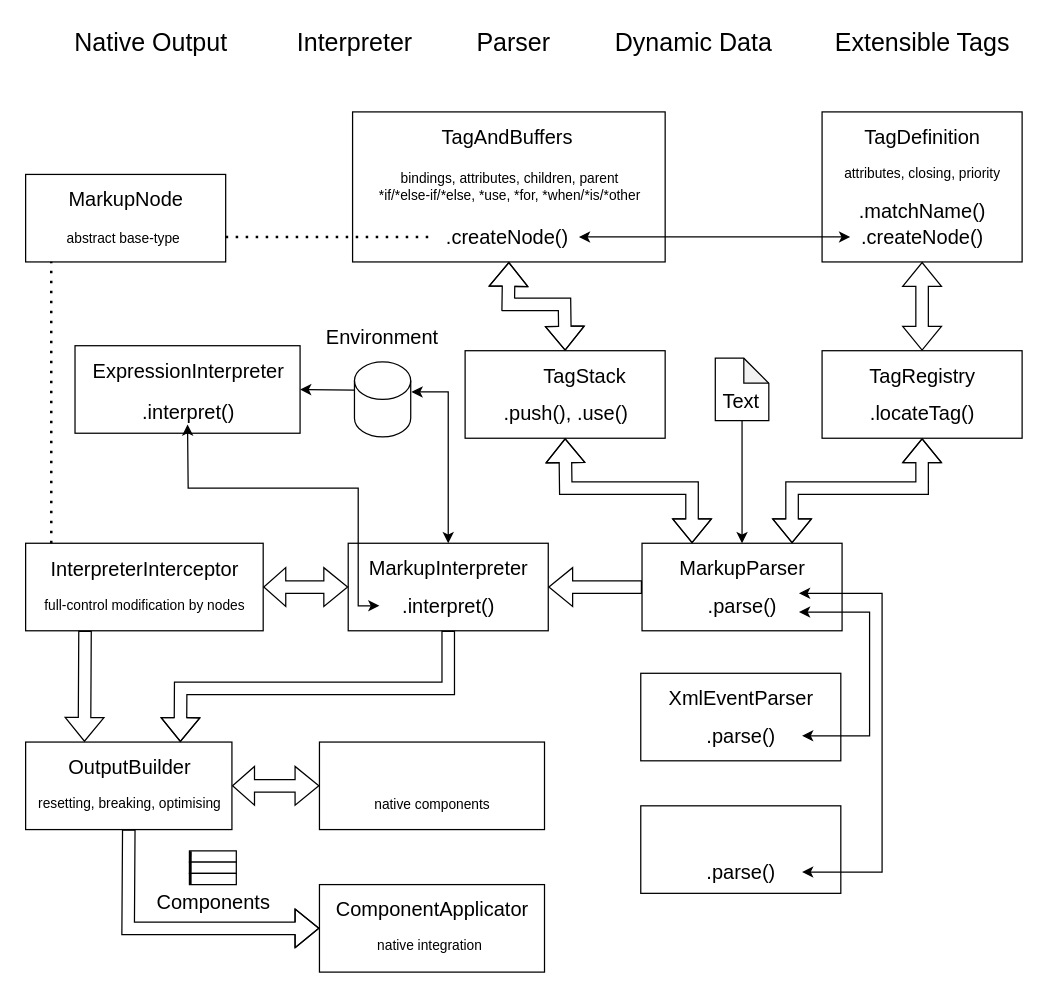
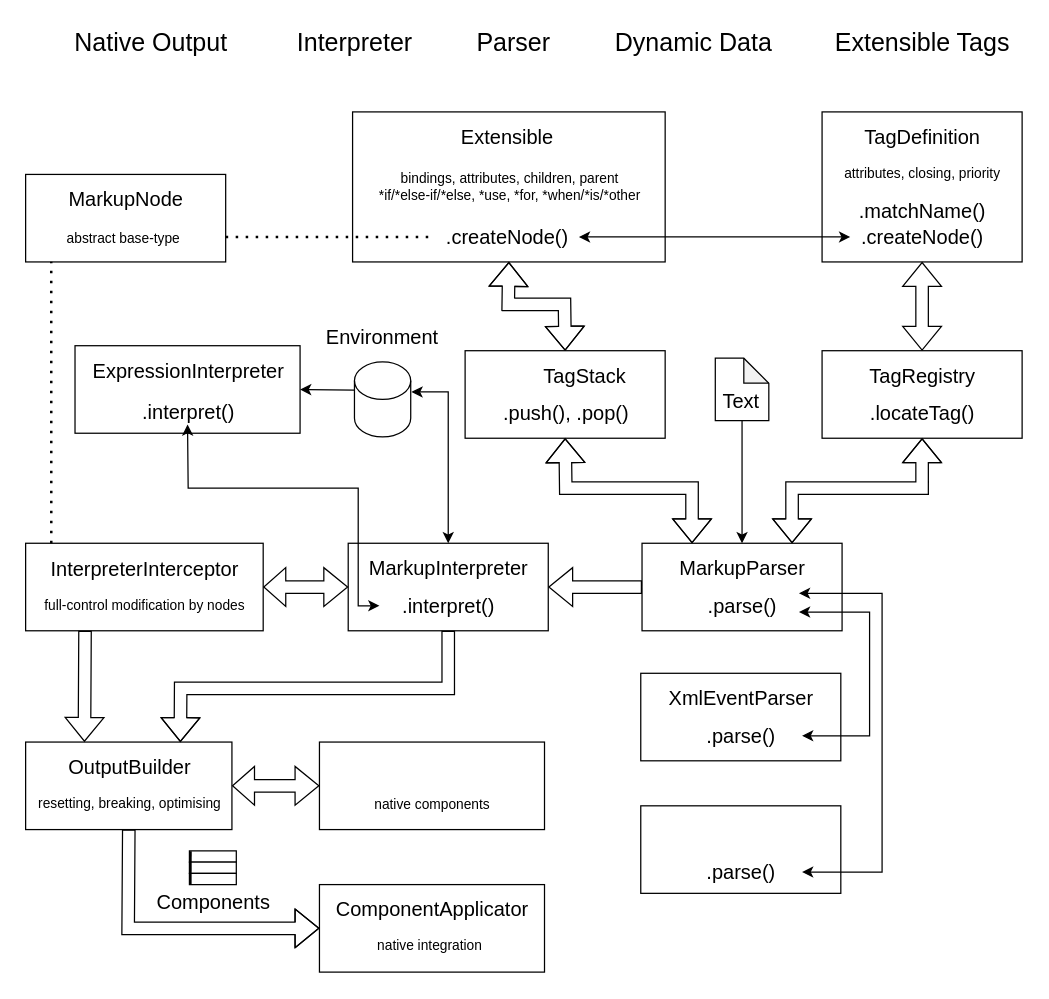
(508, 137) -> (508, 137)
(566, 413) -> (566, 413)
